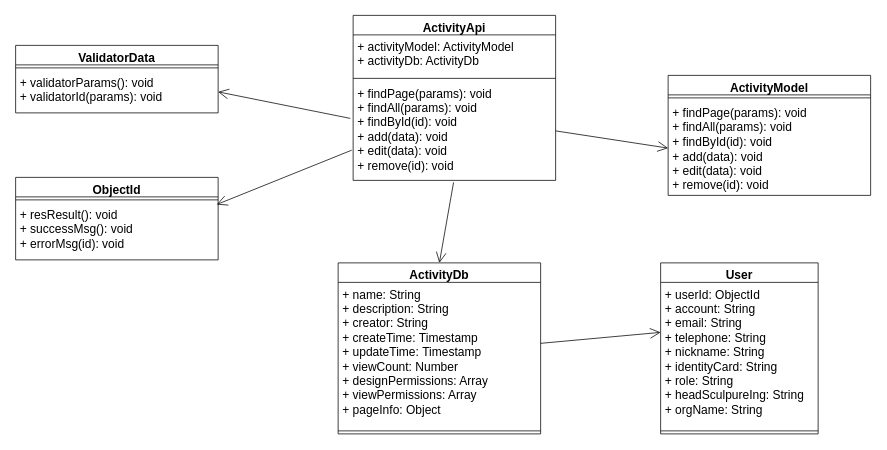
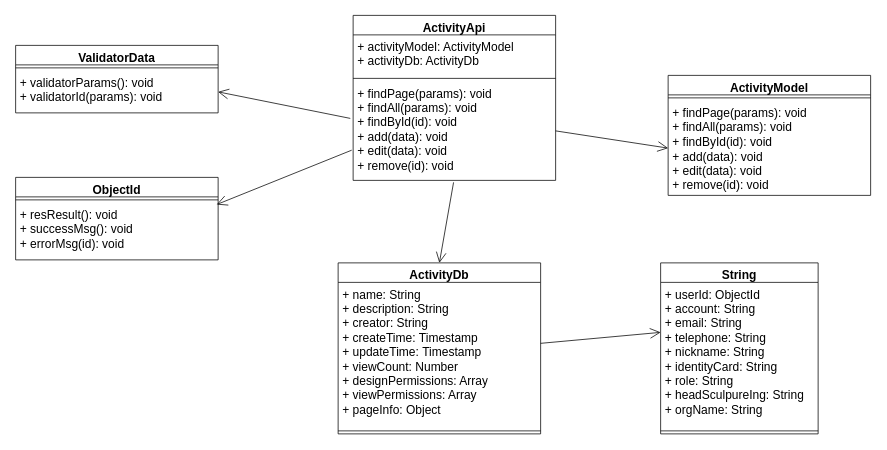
(739, 275) -> (739, 275)
